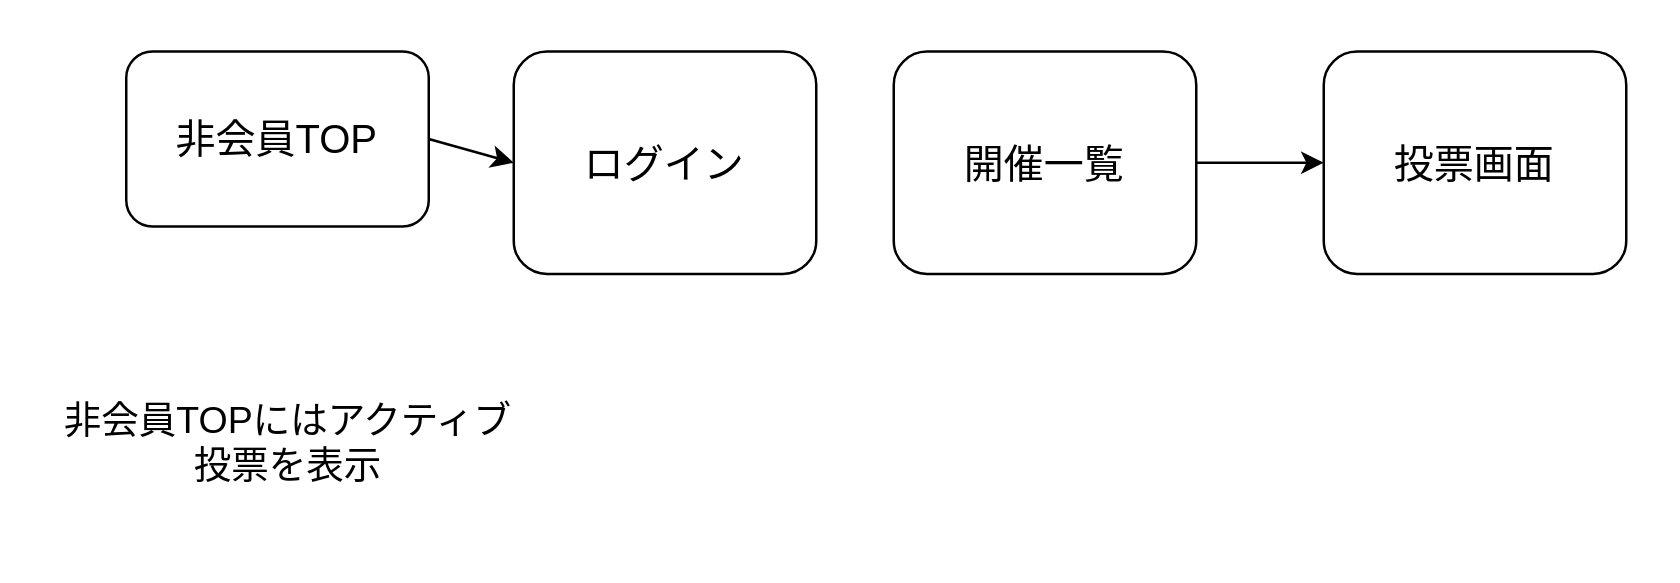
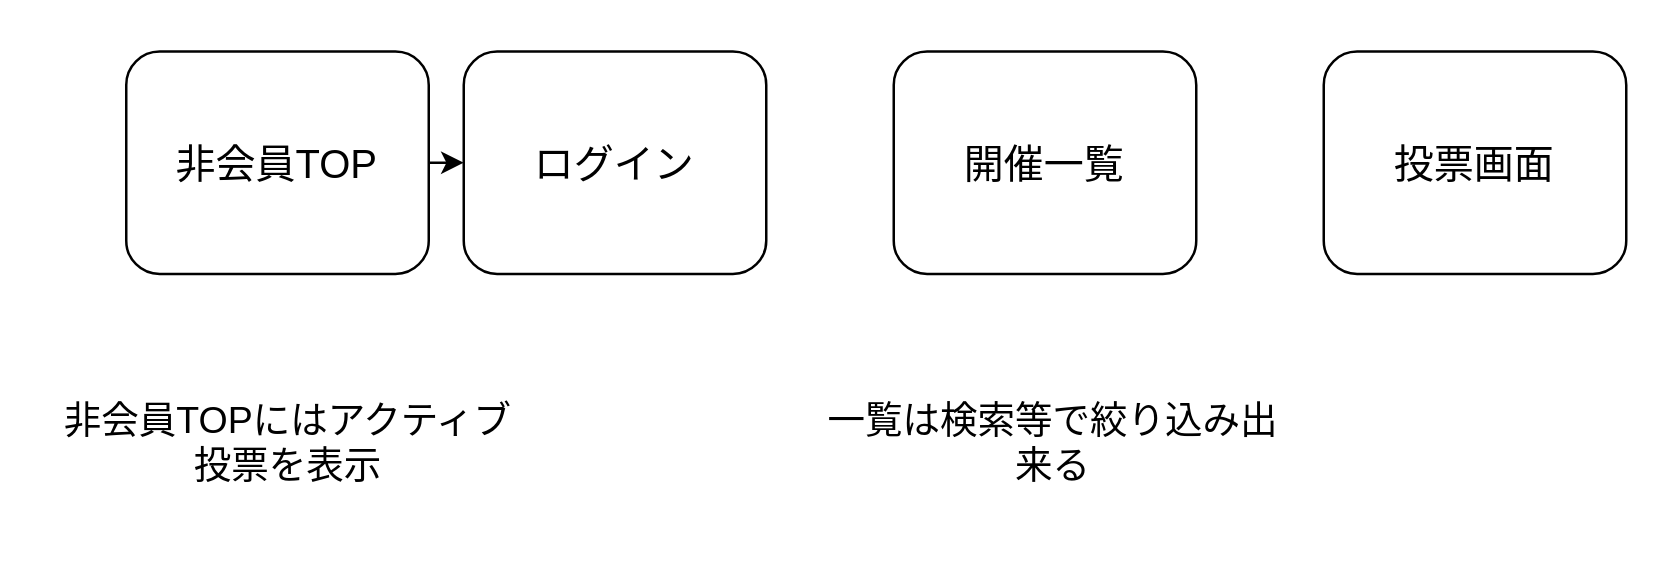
(278, 139) -> (278, 163)
(665, 163) -> (615, 163)
(1252, 163) -> none
none -> (1054, 441)
